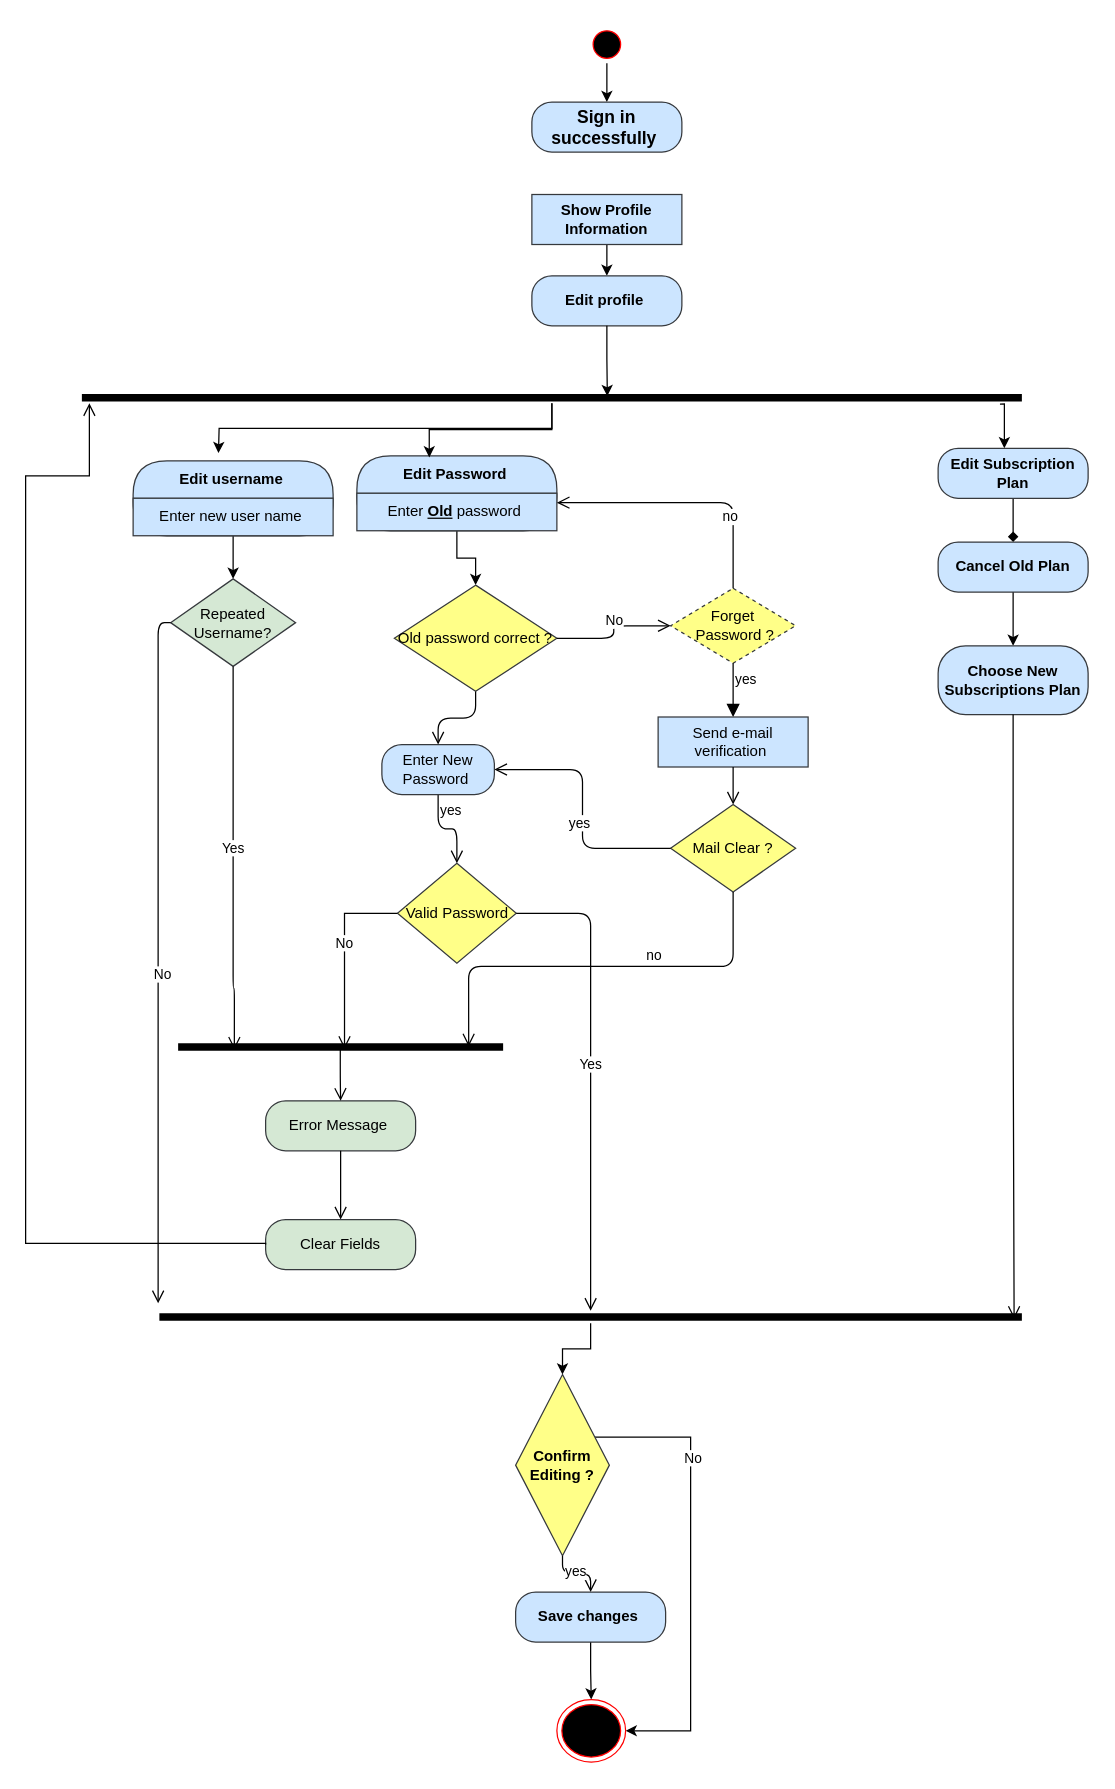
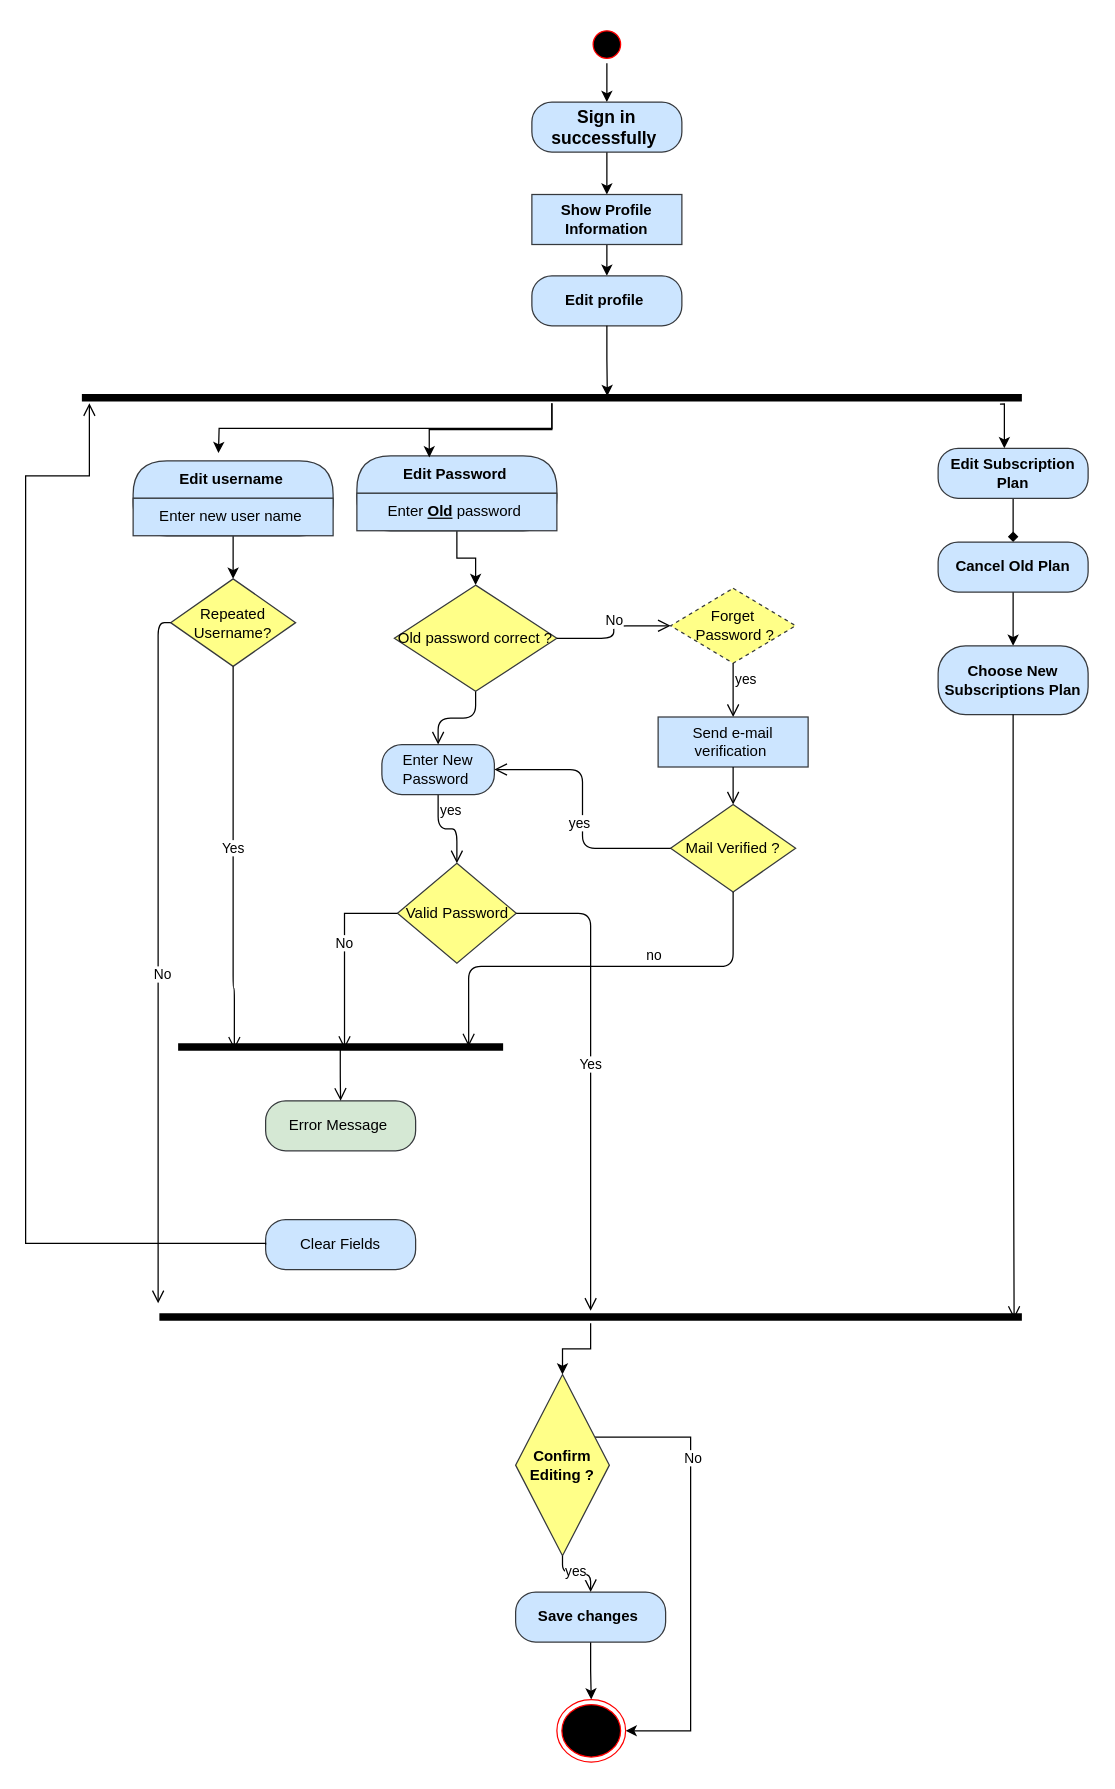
none -> (607, 176)
(684, 503) -> none
(233, 623) -> (233, 623)
(733, 703) -> (733, 707)
(733, 848) -> (733, 848)
(341, 1183) -> none
(341, 1244) -> (341, 1244)
